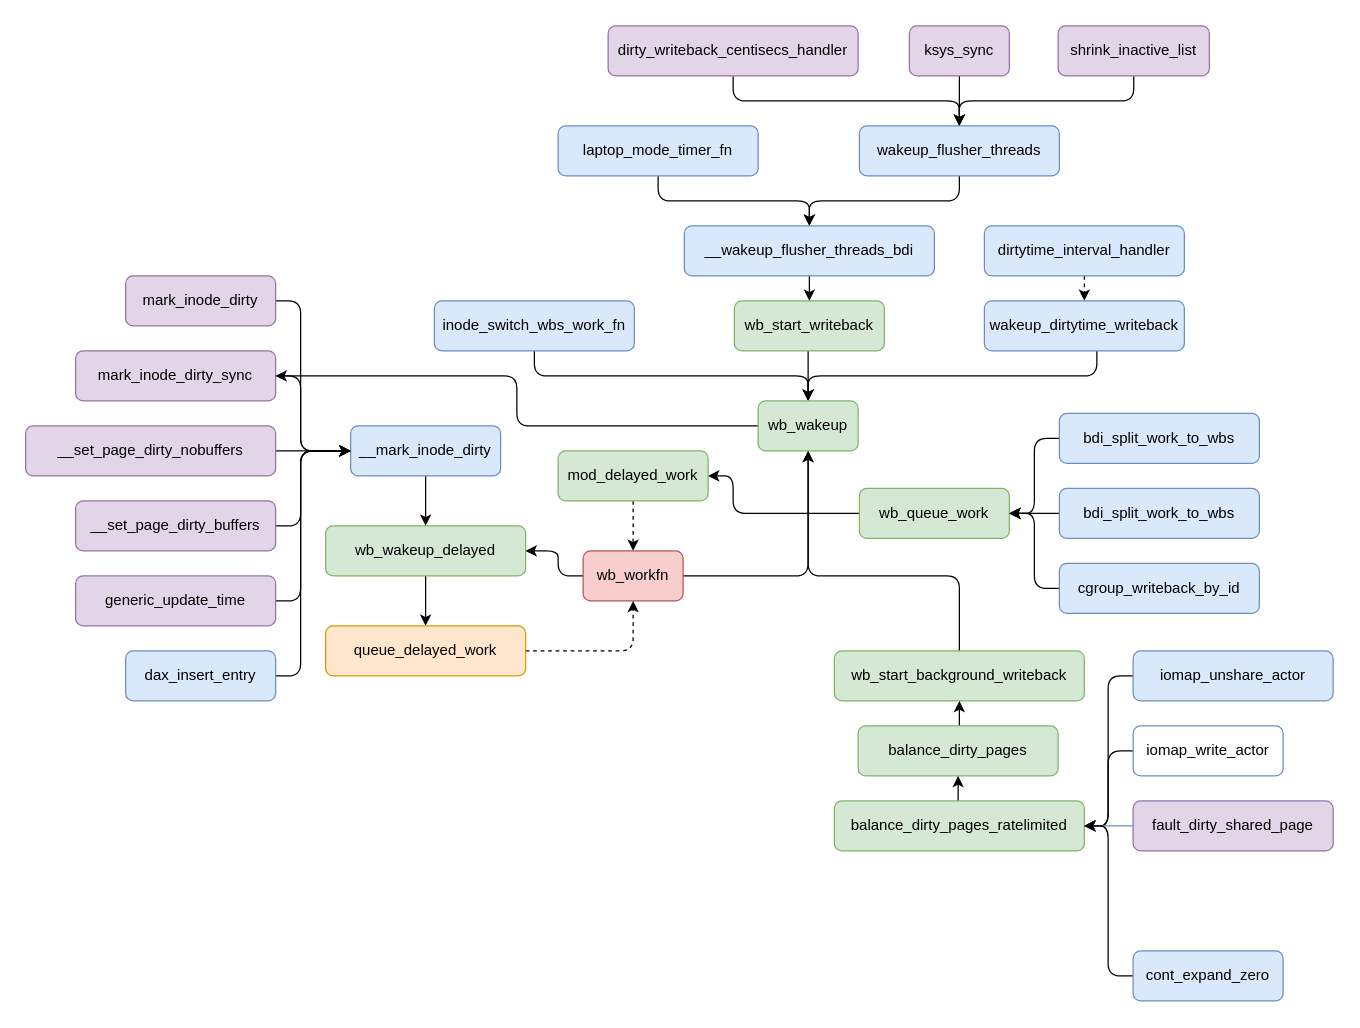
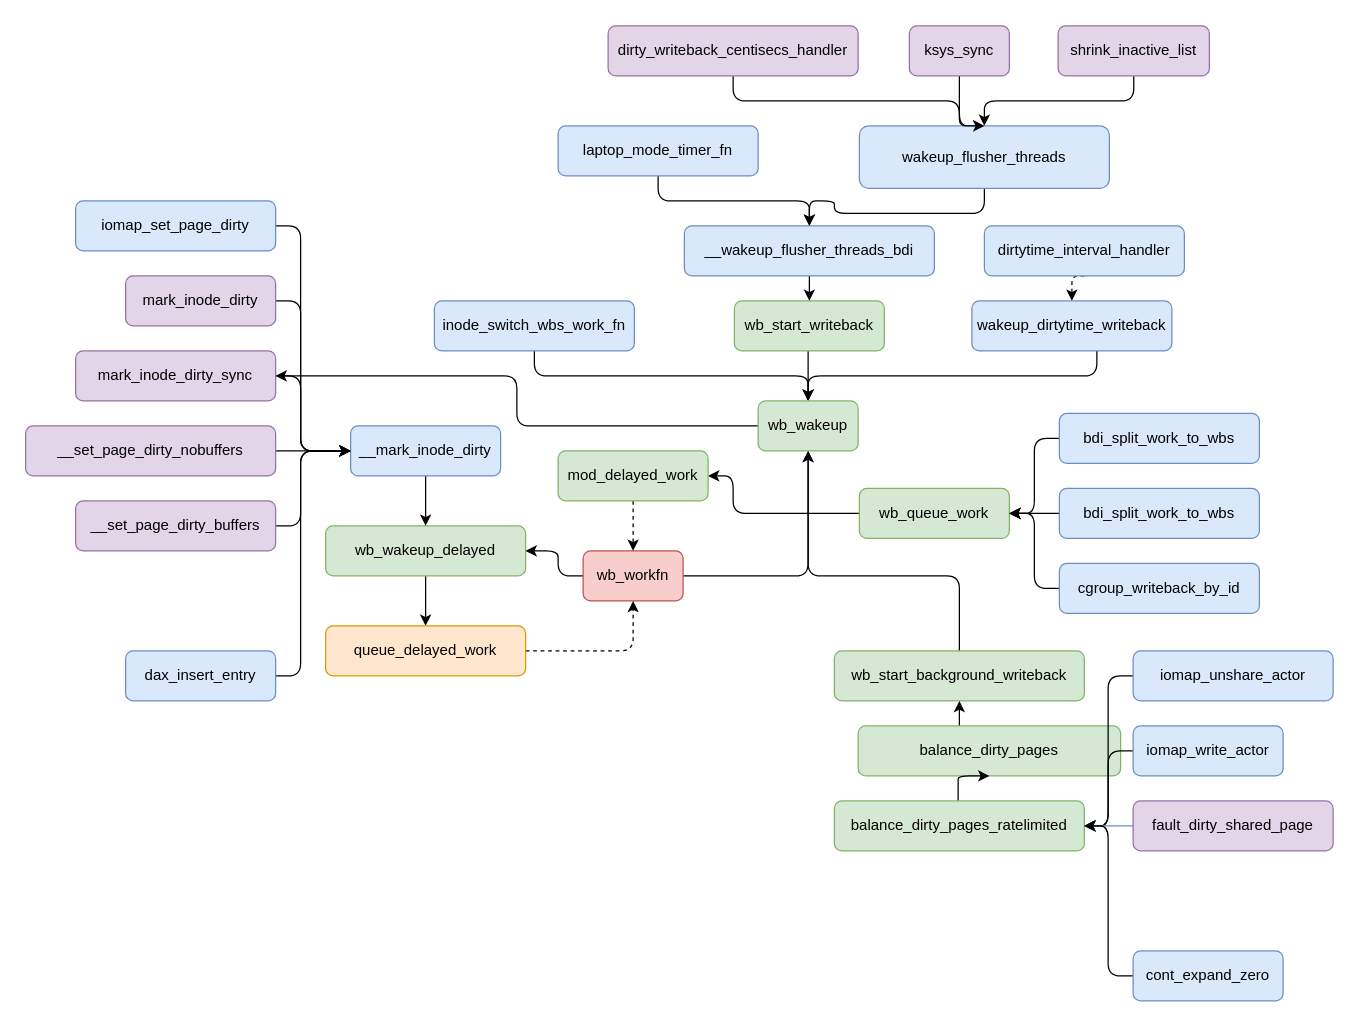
(959, 151) -> (984, 157)
none -> (176, 226)
none -> (301, 258)
(1084, 326) -> (1072, 326)
(176, 601) -> none
(285, 601) -> none
(958, 751) -> (989, 751)
(1208, 751) -> (1208, 751)
